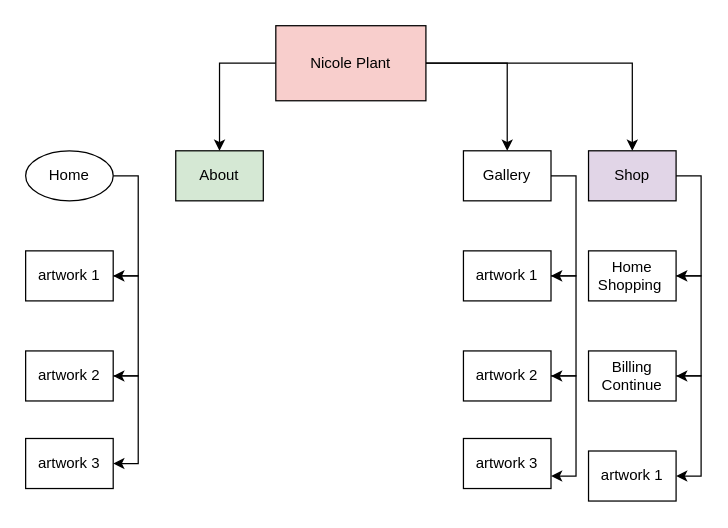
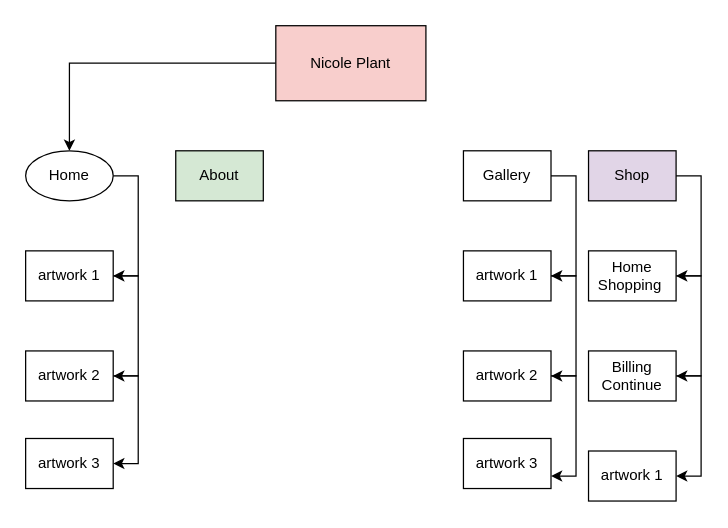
none -> (103, 63)
(610, 63) -> none
(219, 103) -> none
(507, 104) -> none
